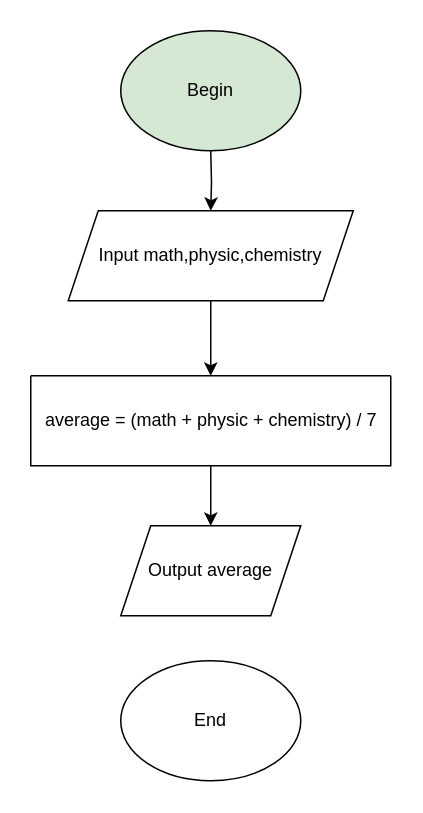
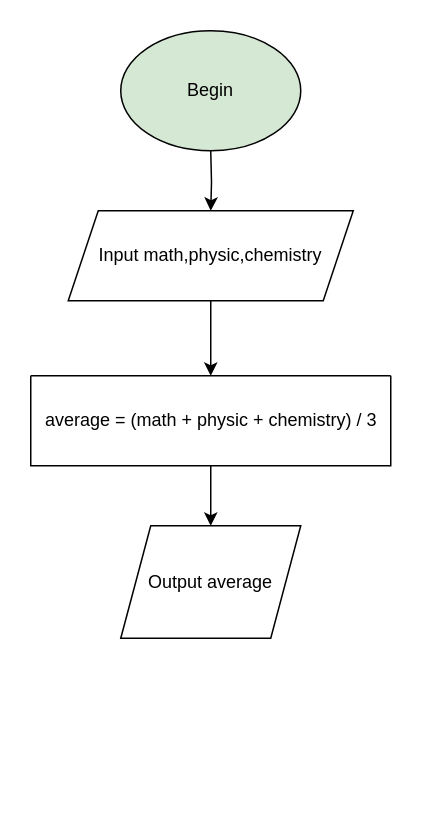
(212, 421) -> (212, 421)
(211, 571) -> (211, 582)
(211, 721) -> none
